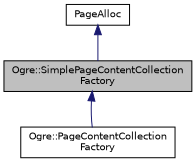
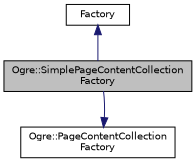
(98, 15) -> (98, 15)
(91, 114) -> (104, 104)
